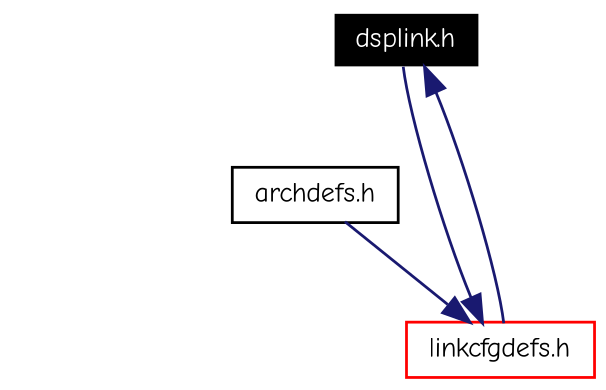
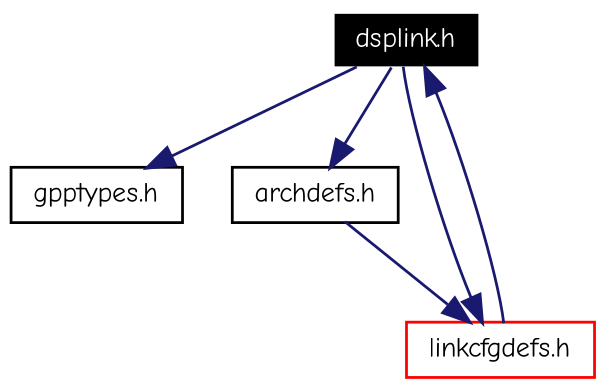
none -> (368, 106)
none -> (97, 195)
